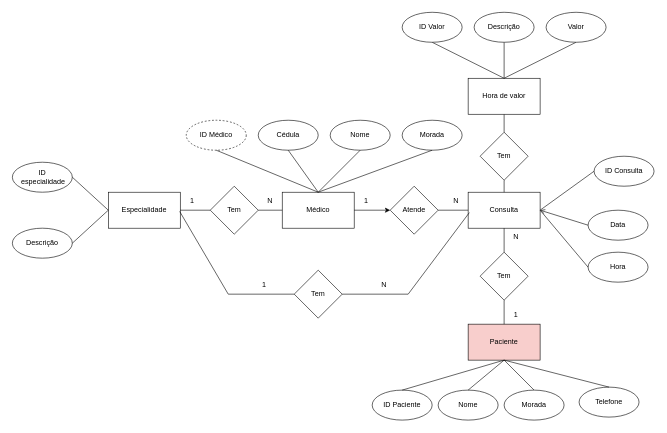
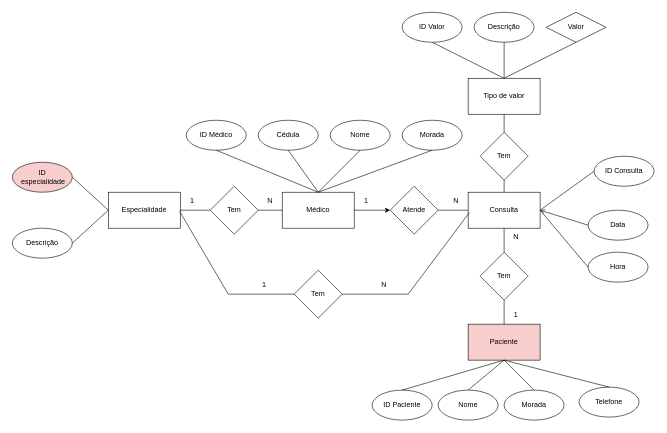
(576, 27) -> (576, 27)
(504, 96) -> (504, 96)
(216, 135) -> (216, 135)
(42, 177) -> (42, 177)
